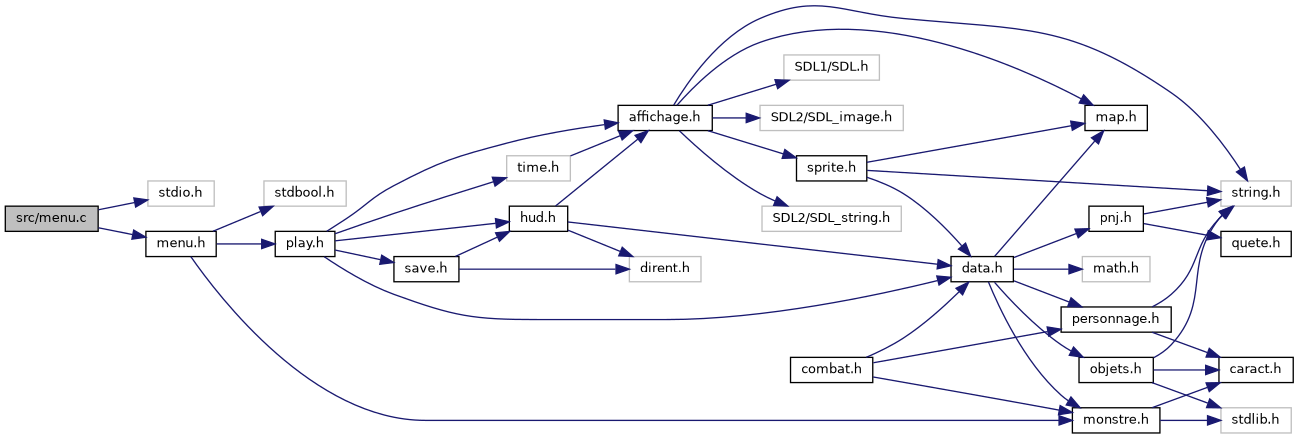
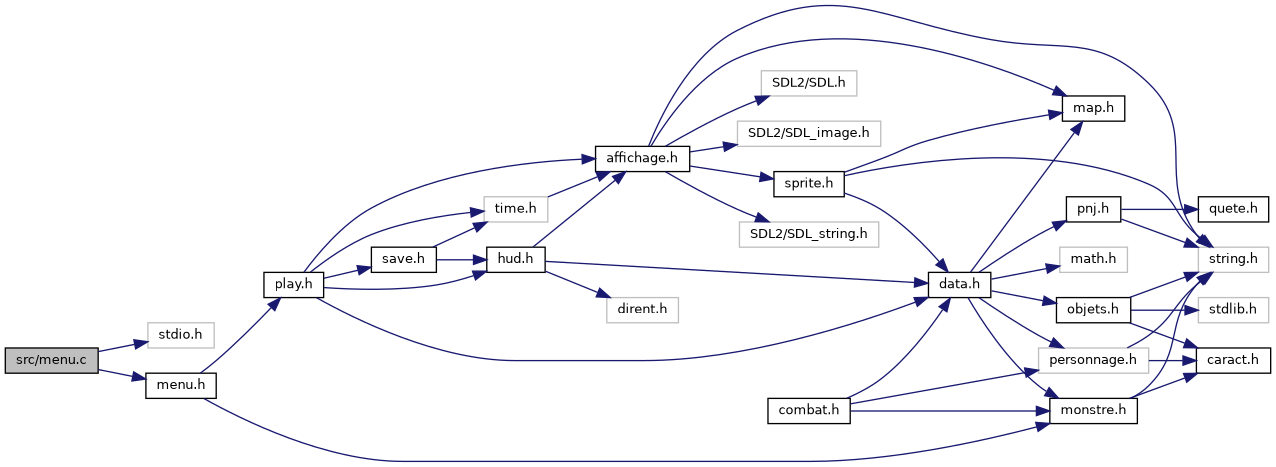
(832, 68) -> (809, 83)
(305, 194) -> none
(537, 269) -> (454, 237)
(1116, 320) -> (1094, 361)
(1184, 420) -> (1171, 347)
